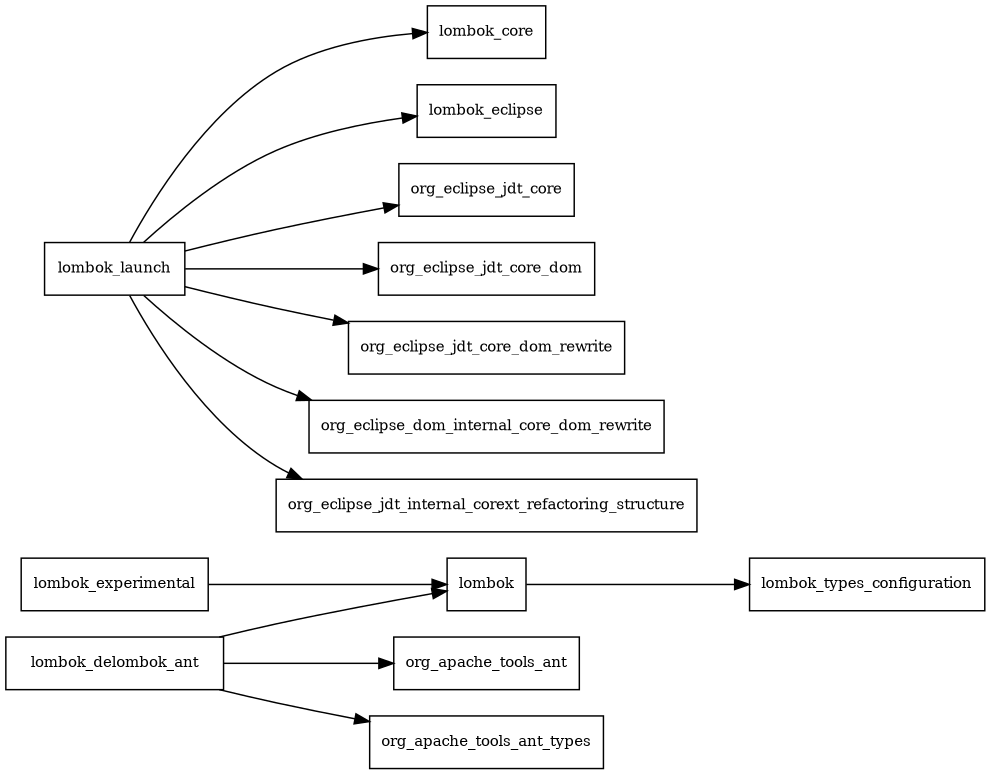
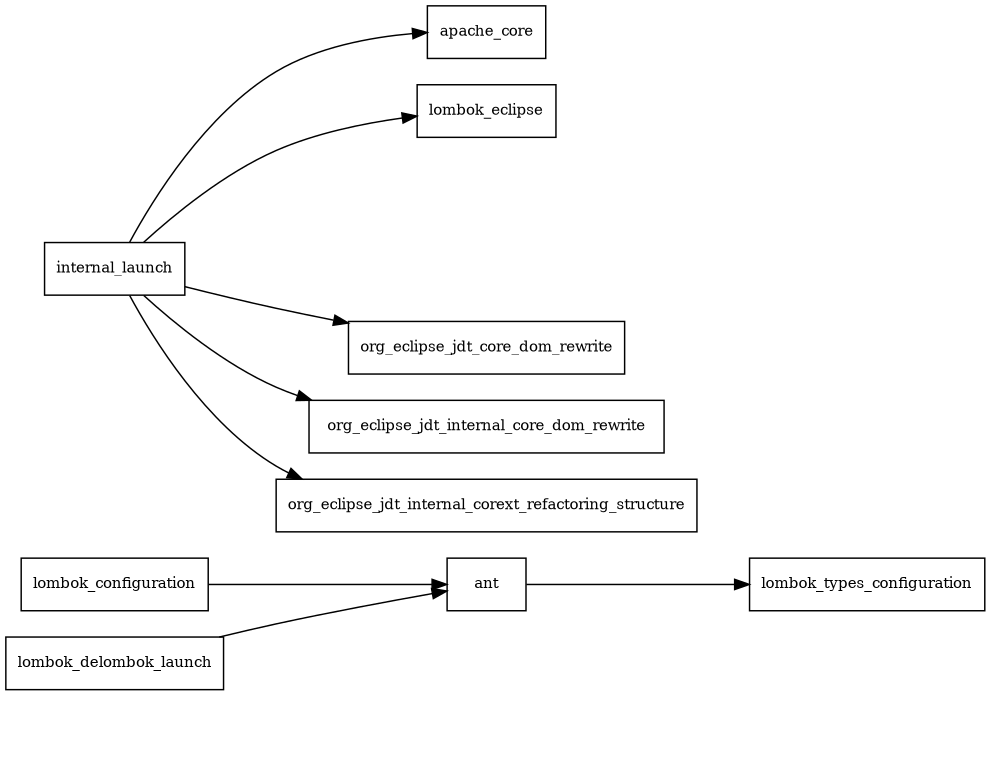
(487, 32) -> (487, 32)
(487, 190) -> none
(115, 269) -> (115, 269)
(487, 269) -> none
(487, 427) -> (487, 427)
(115, 584) -> (115, 584)
(487, 584) -> (487, 584)
(115, 663) -> (115, 663)
(487, 663) -> none
(487, 742) -> none
